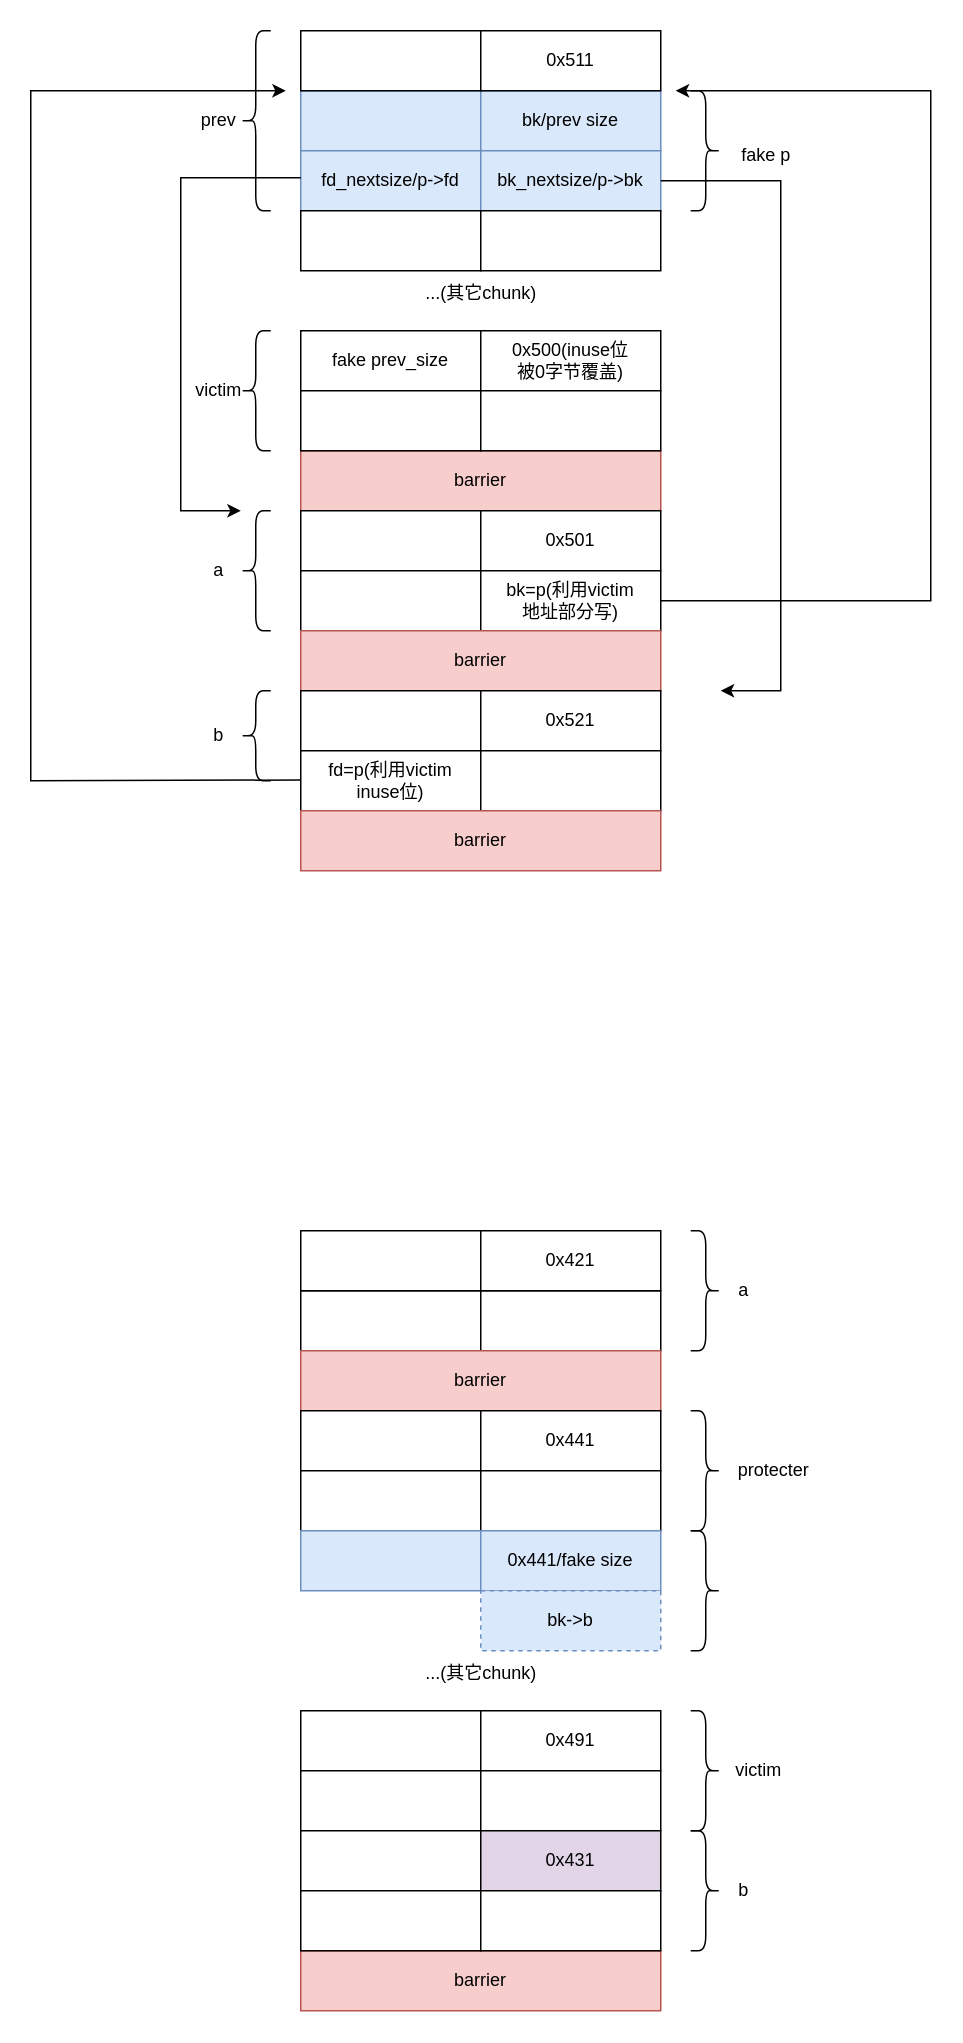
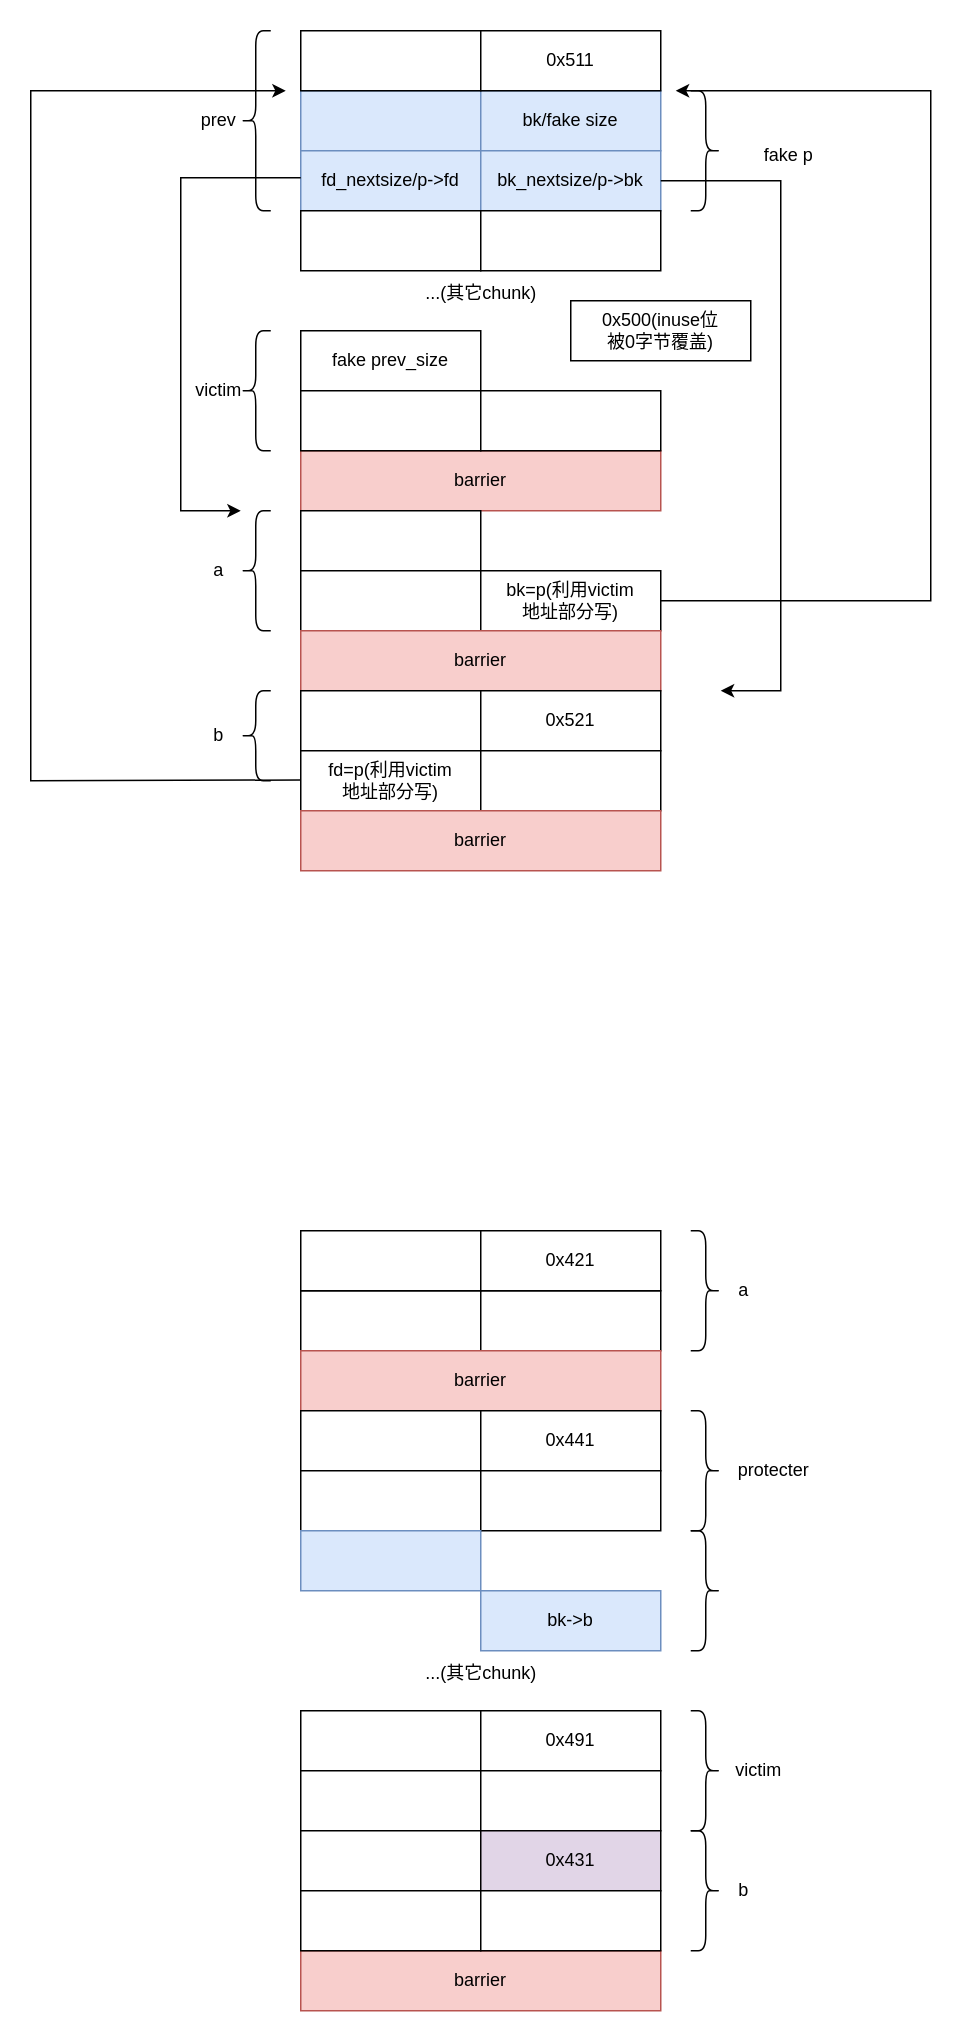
(571, 121) -> (571, 121)
(766, 155) -> (788, 155)
(571, 361) -> (661, 331)
(571, 541) -> none
(391, 781) -> (391, 781)
(571, 1561) -> none
(571, 1621) -> (571, 1621)
